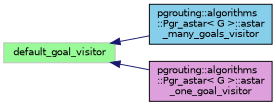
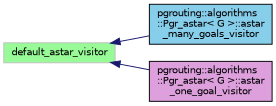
(59, 53) -> (59, 53)
